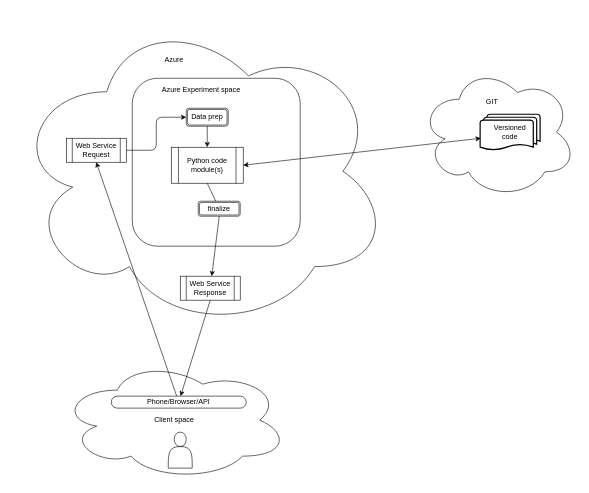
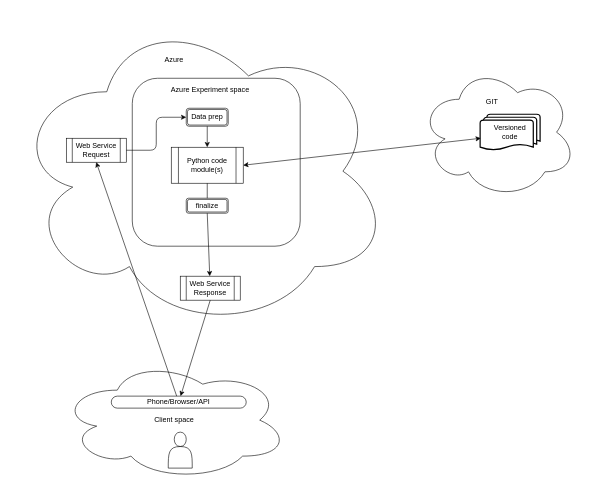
(201, 90) -> (210, 90)
(219, 209) -> (207, 206)
